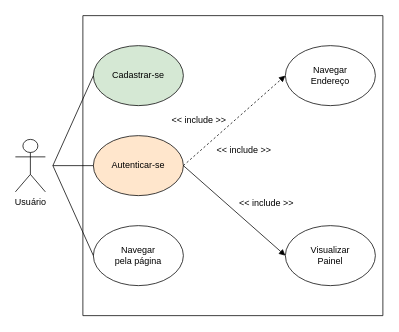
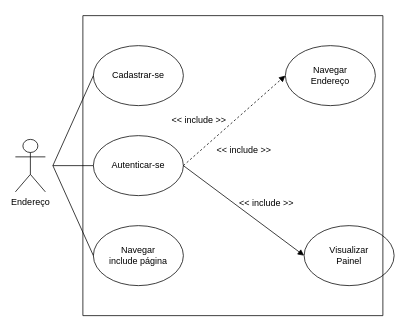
(138, 75) -> (138, 75)
(138, 165) -> (138, 165)
(31, 202) -> (31, 202)
(138, 255) -> (138, 255)
(330, 255) -> (349, 255)
